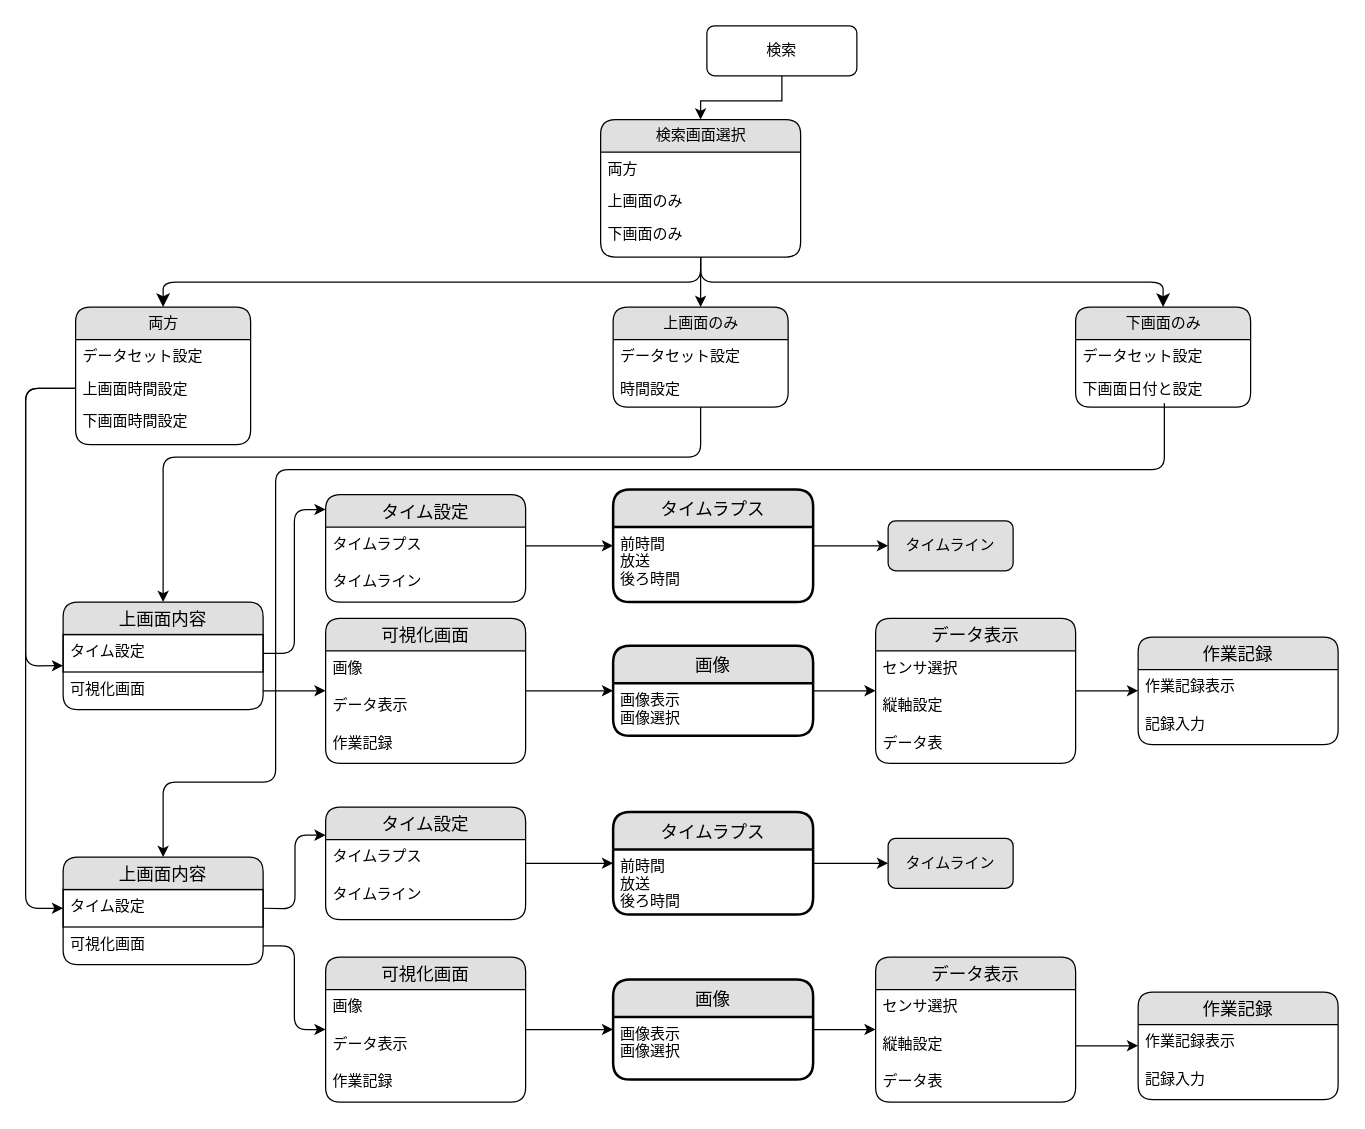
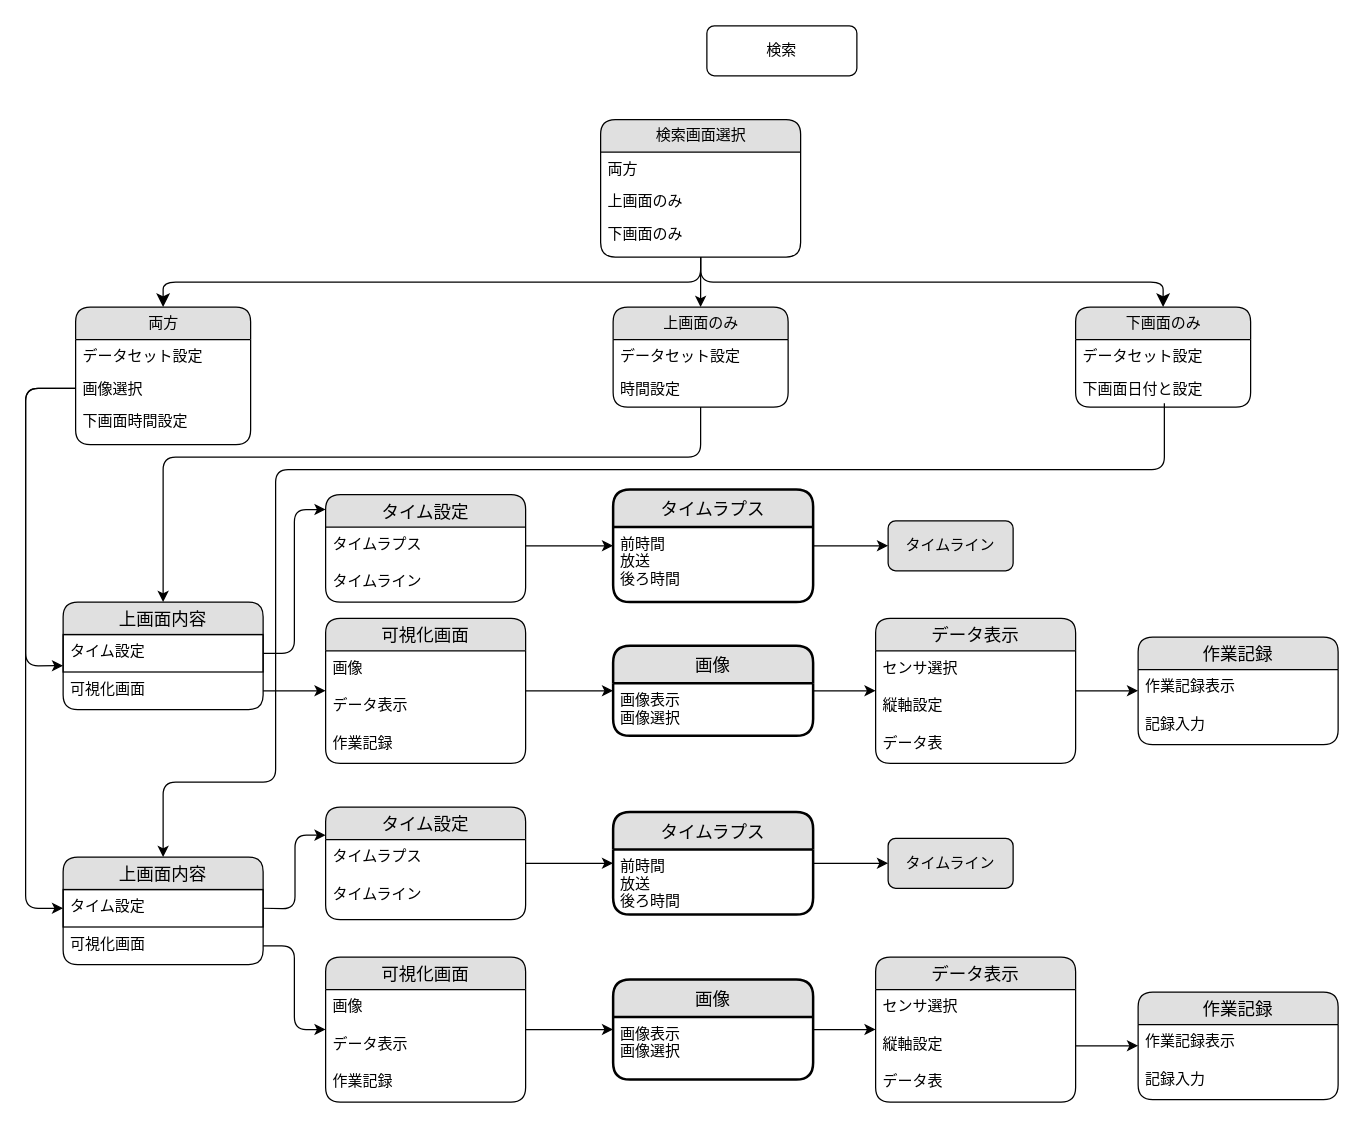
(749, 101) -> none
(136, 390) -> (113, 390)
